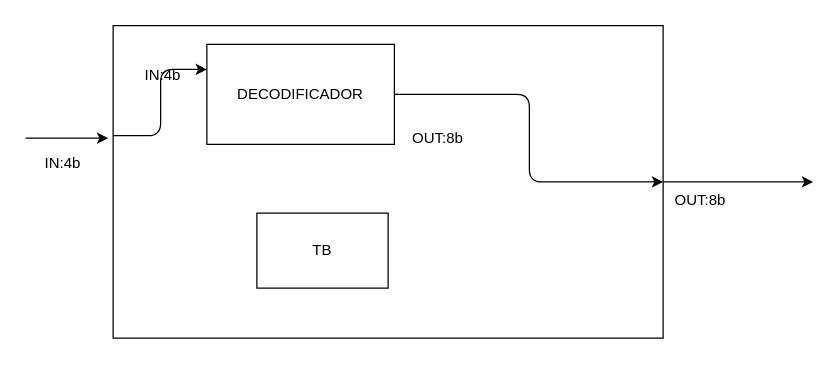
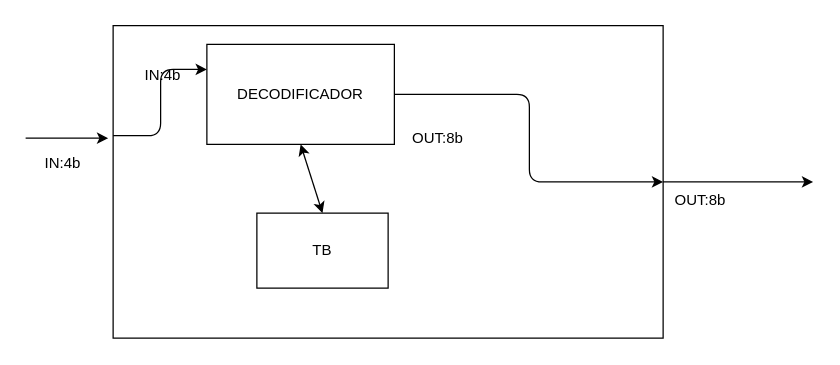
none -> (312, 179)
